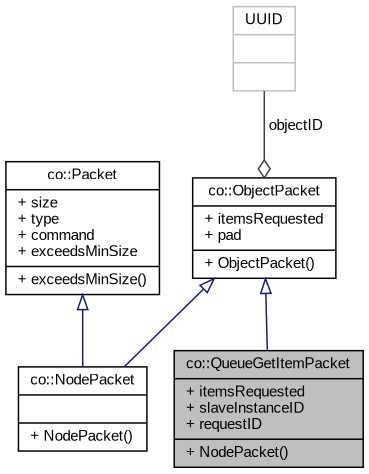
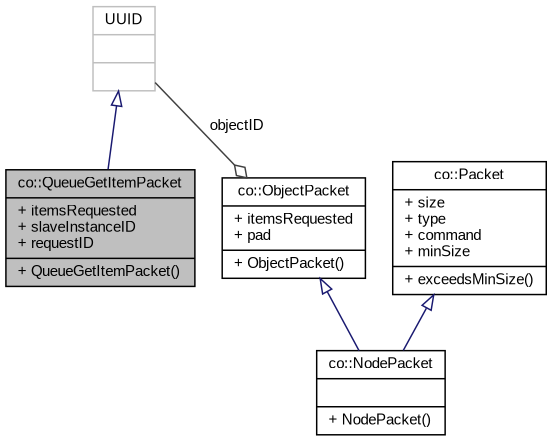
(78, 252) -> (438, 252)
(267, 322) -> (112, 138)
(238, 453) -> (99, 272)
